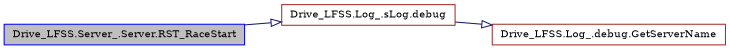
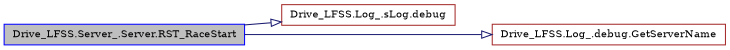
(468, 23) -> (363, 35)
